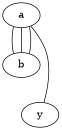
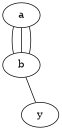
(48, 62) -> (31, 90)
